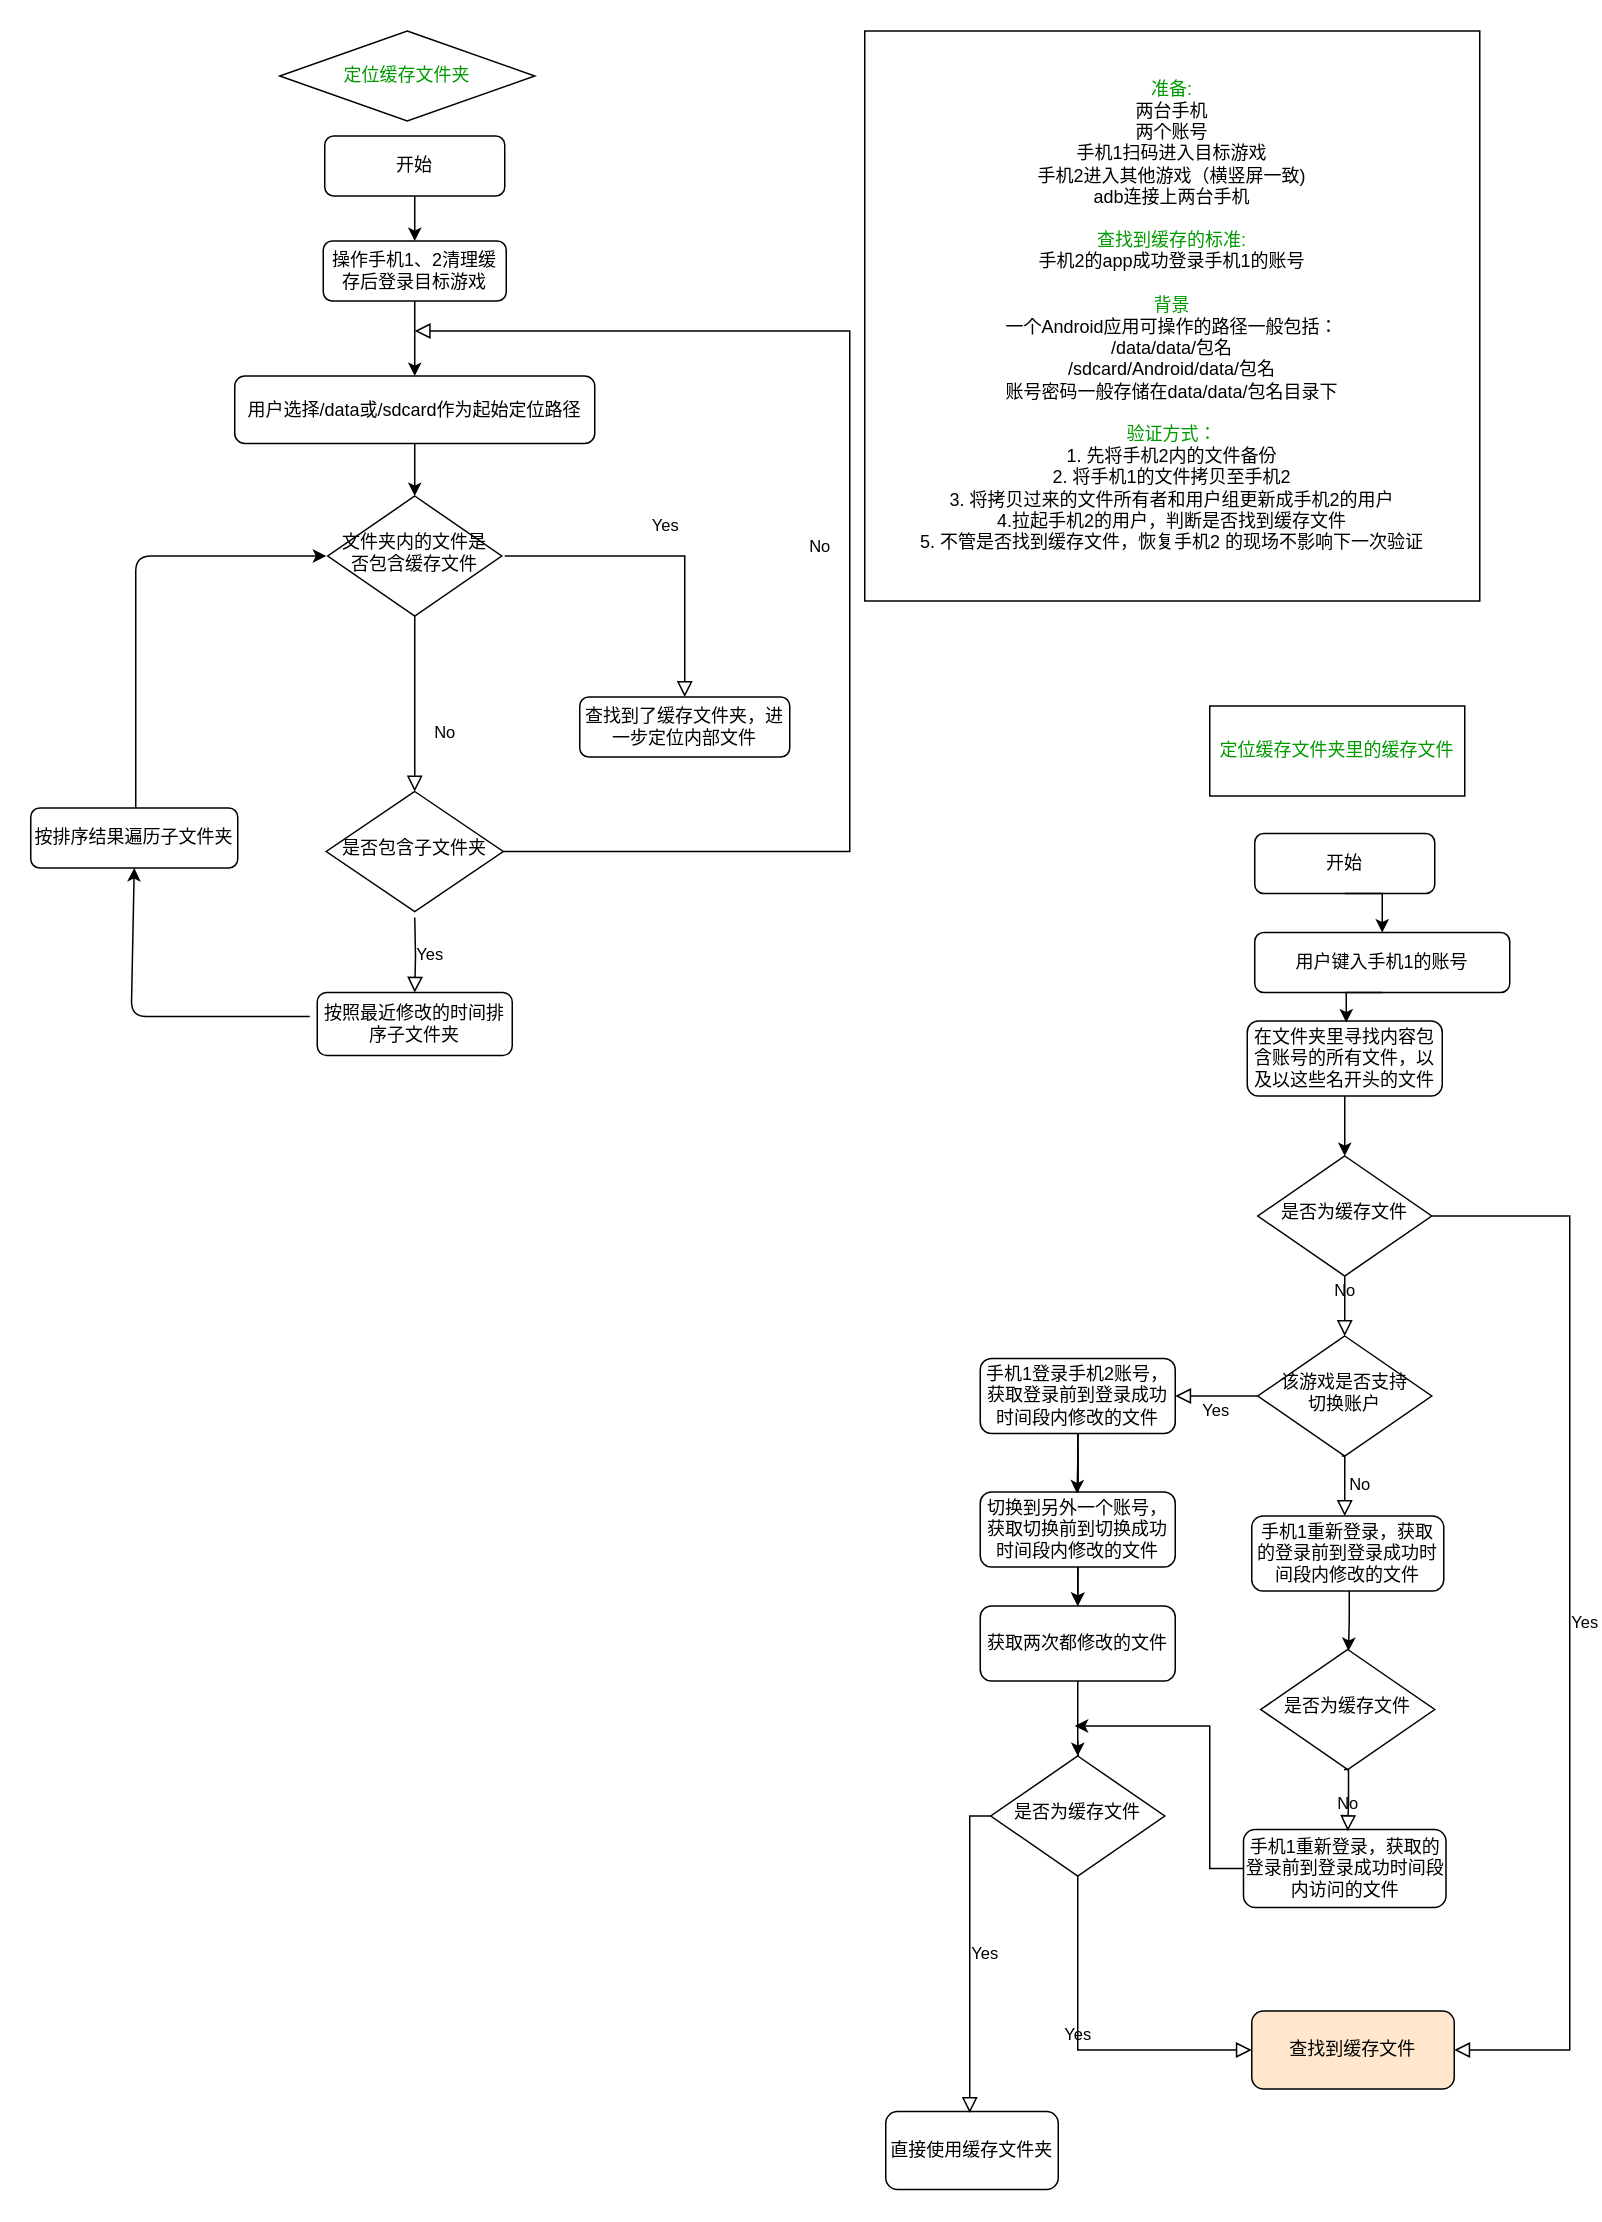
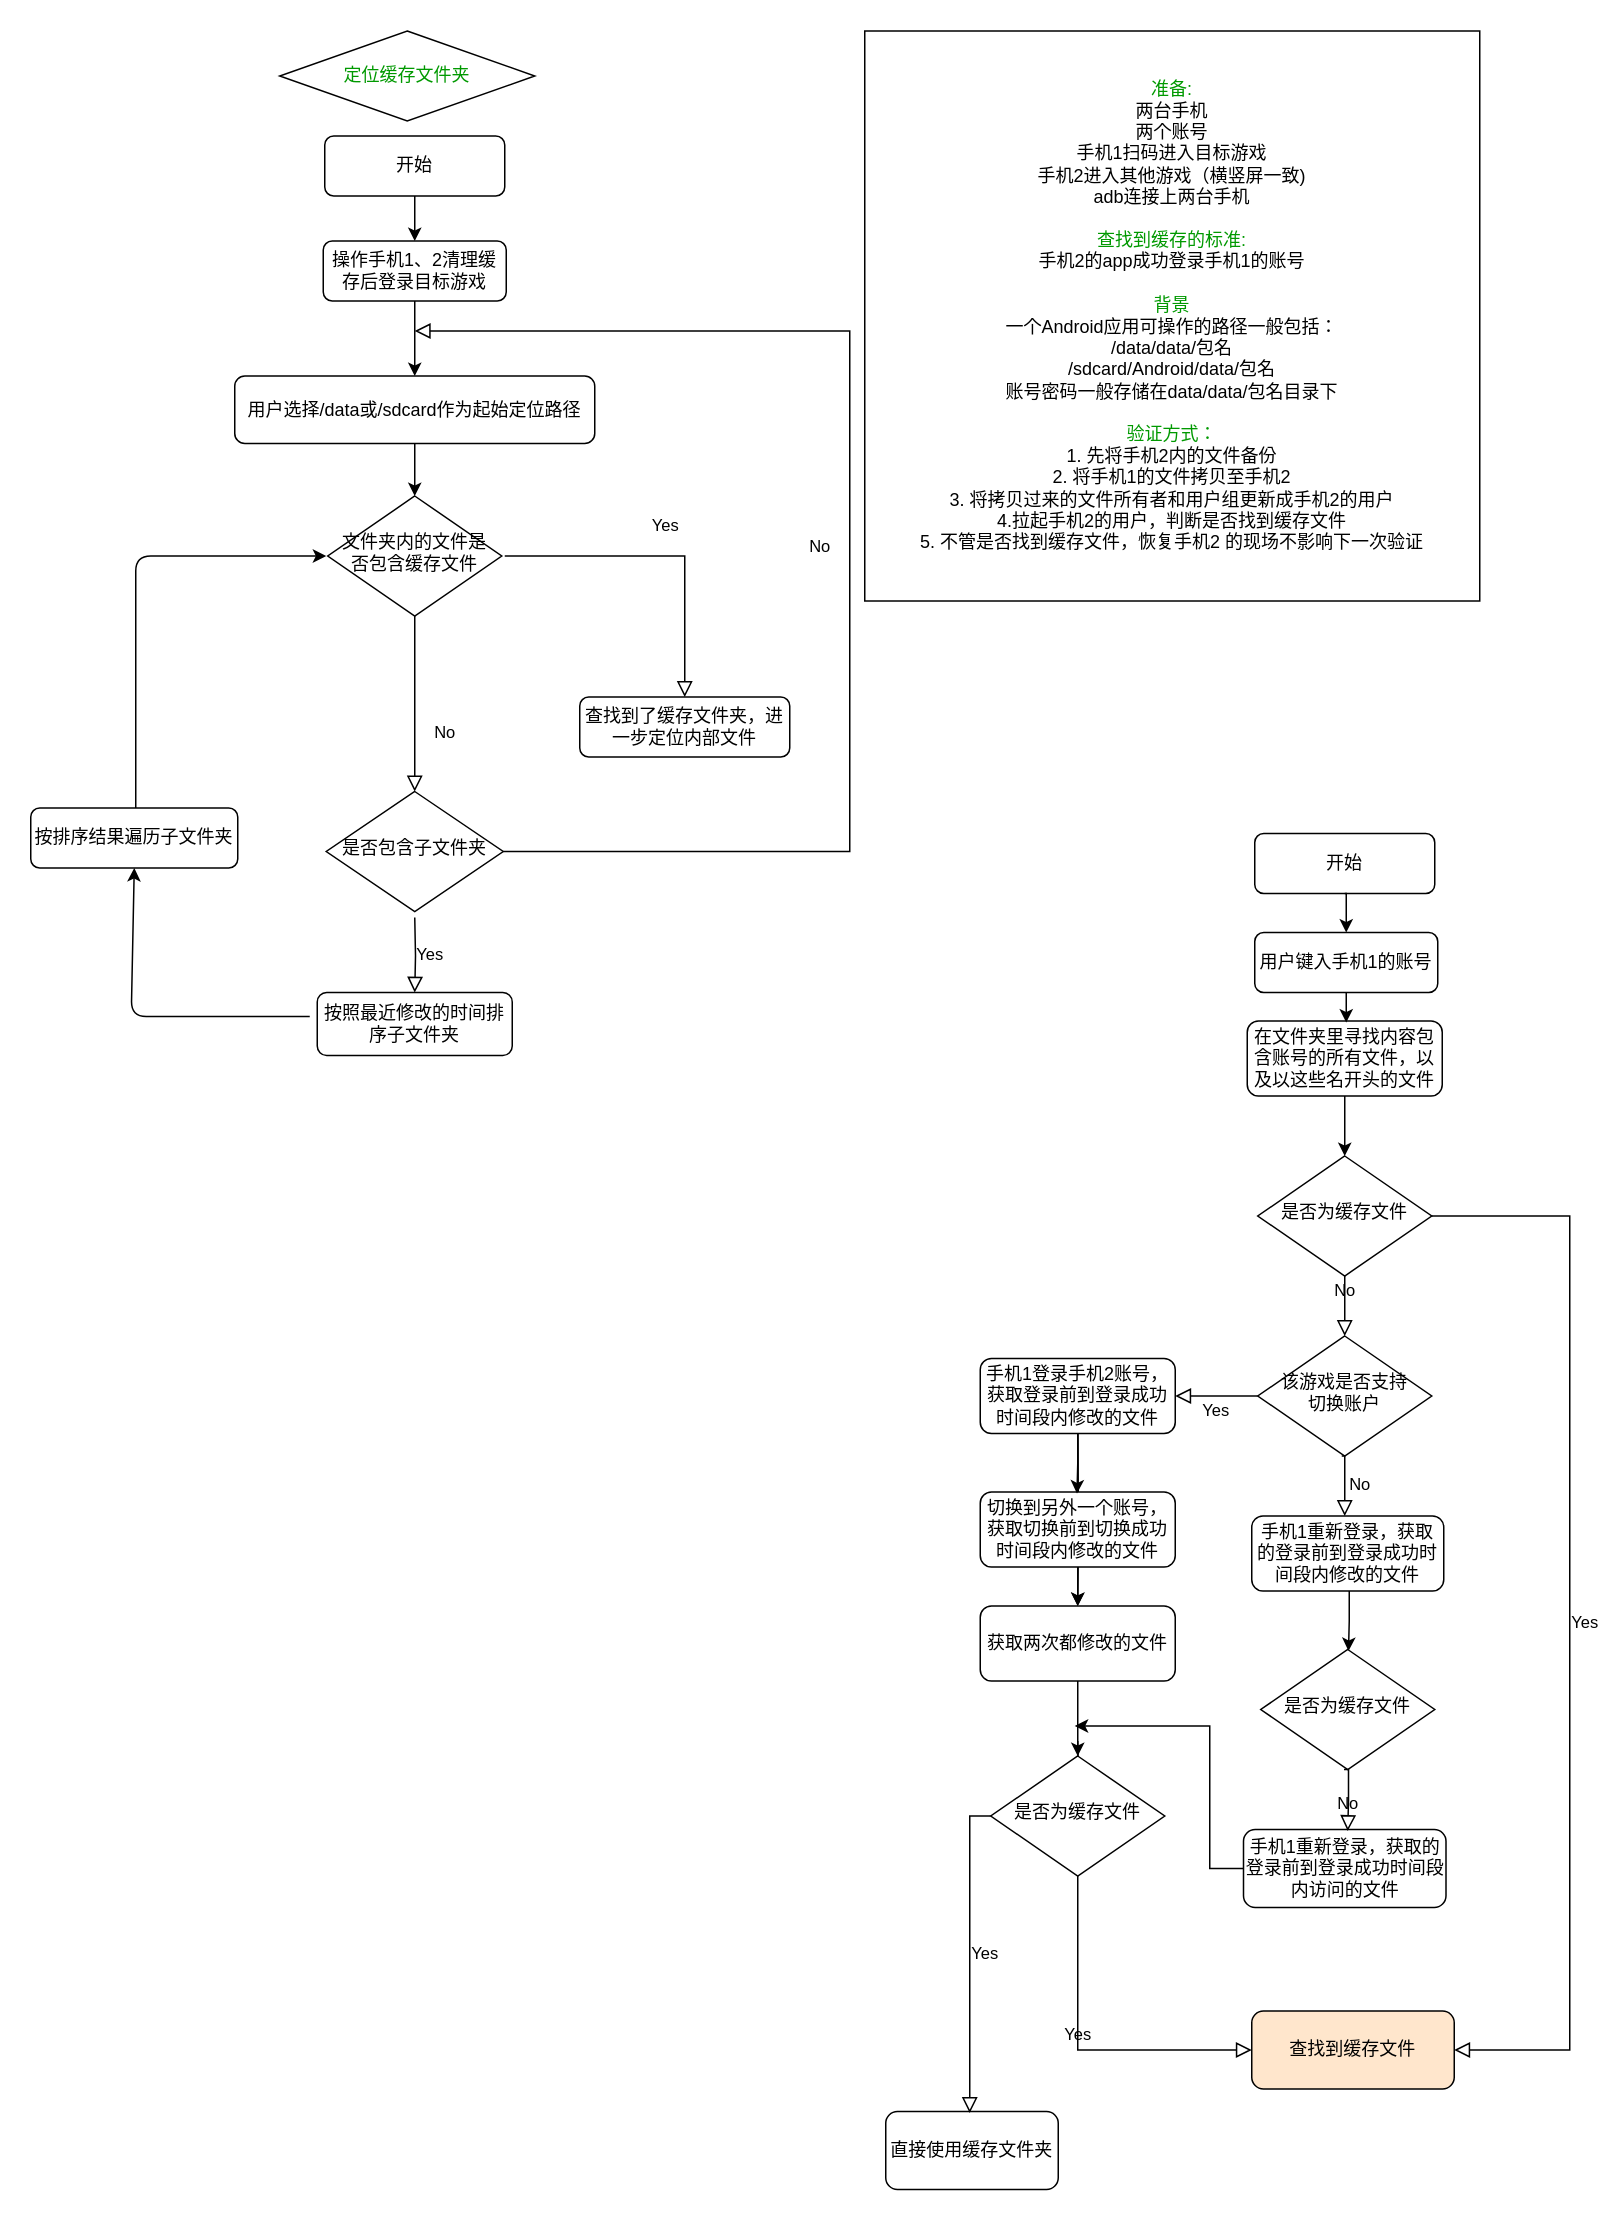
(1337, 751) -> none
(1382, 962) -> (1346, 962)
